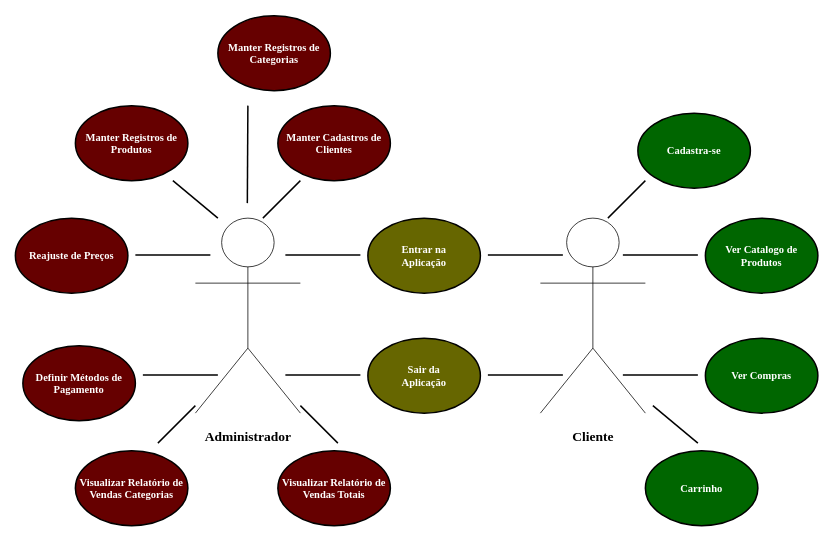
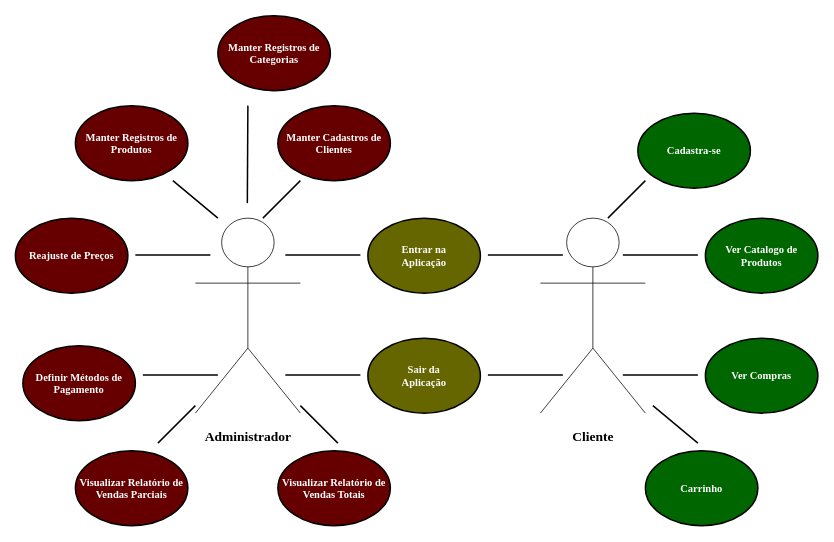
(132, 488) -> (132, 488)
